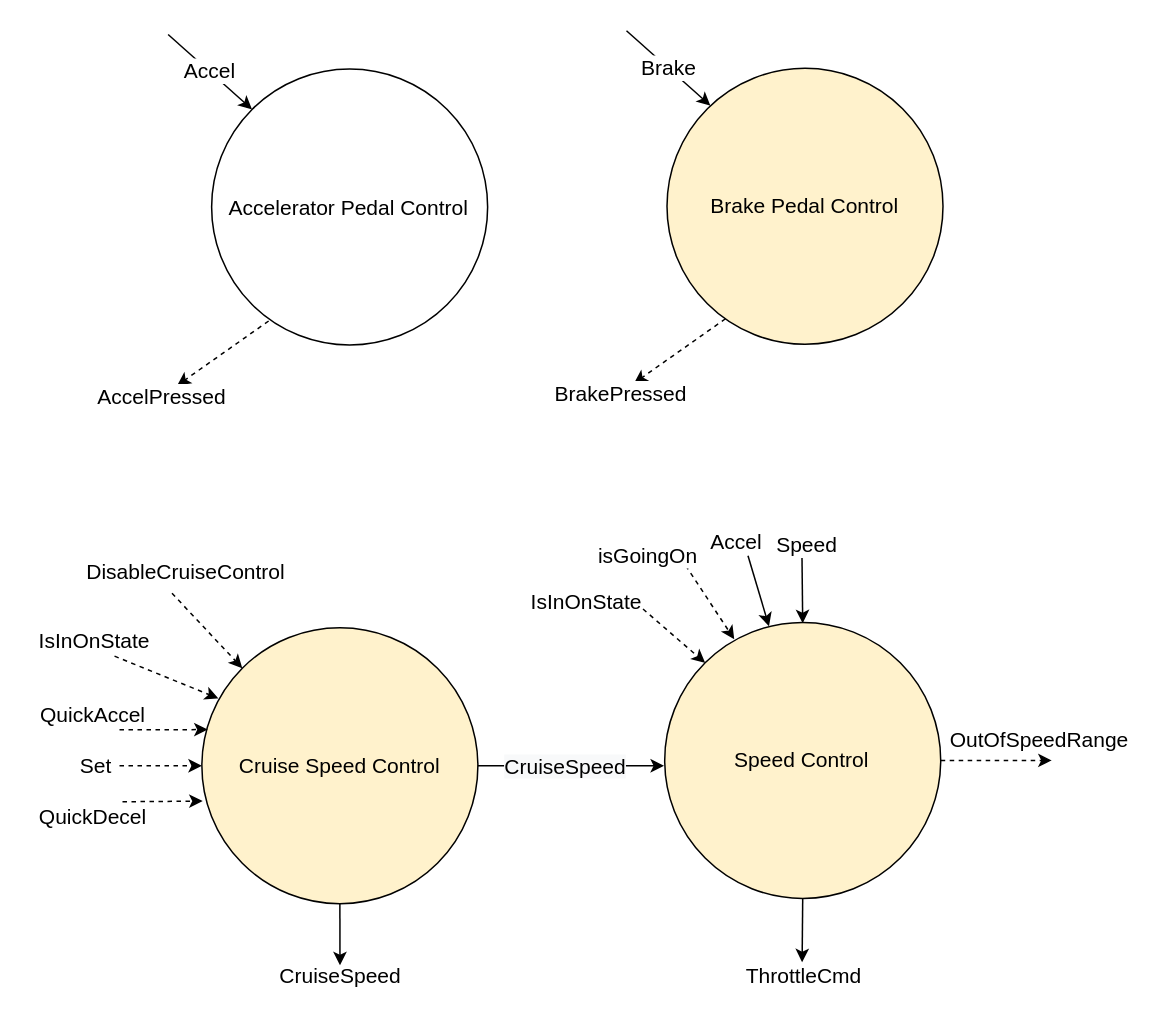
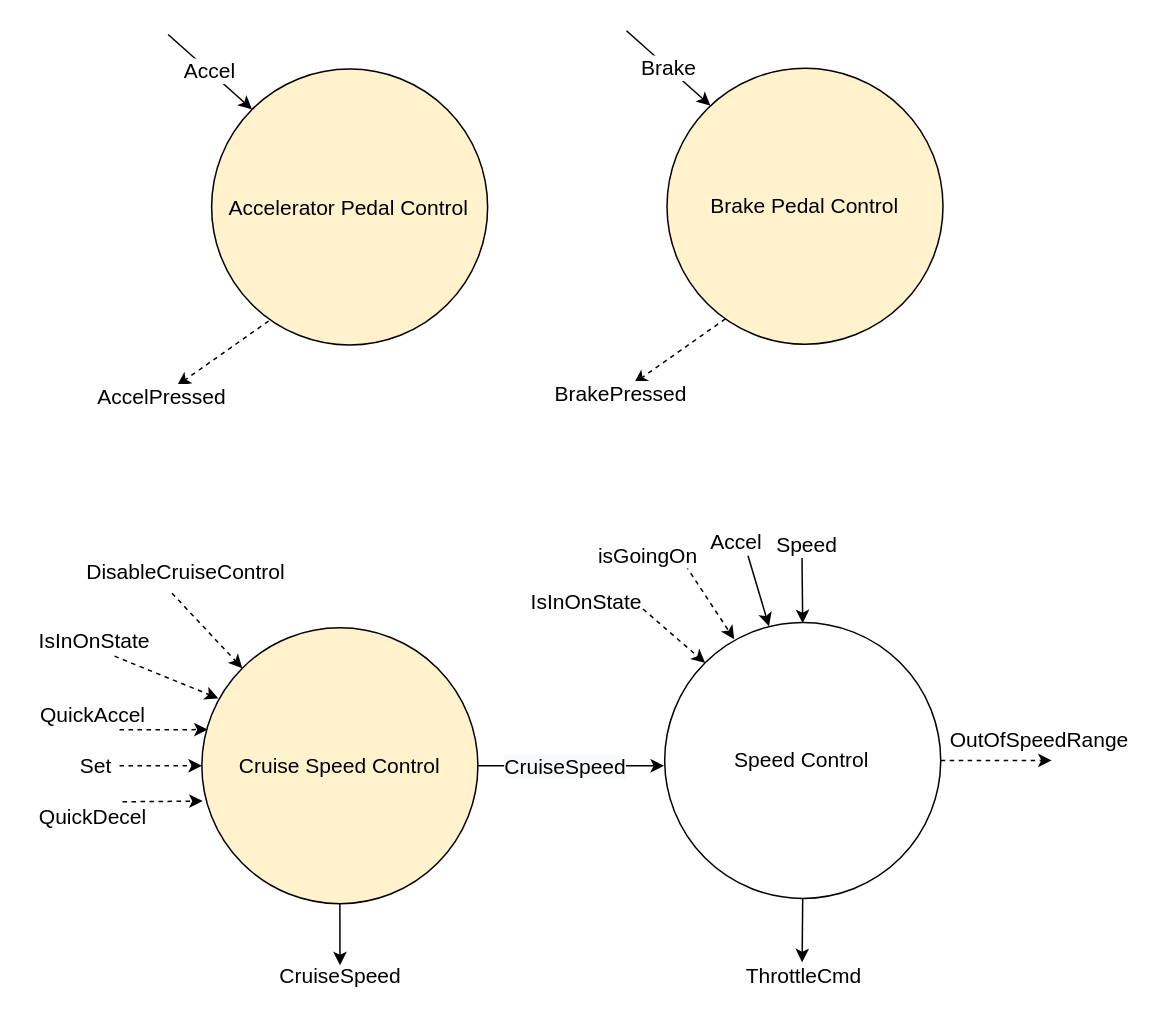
(349, 207) -> (349, 207)
(802, 760) -> (802, 760)
